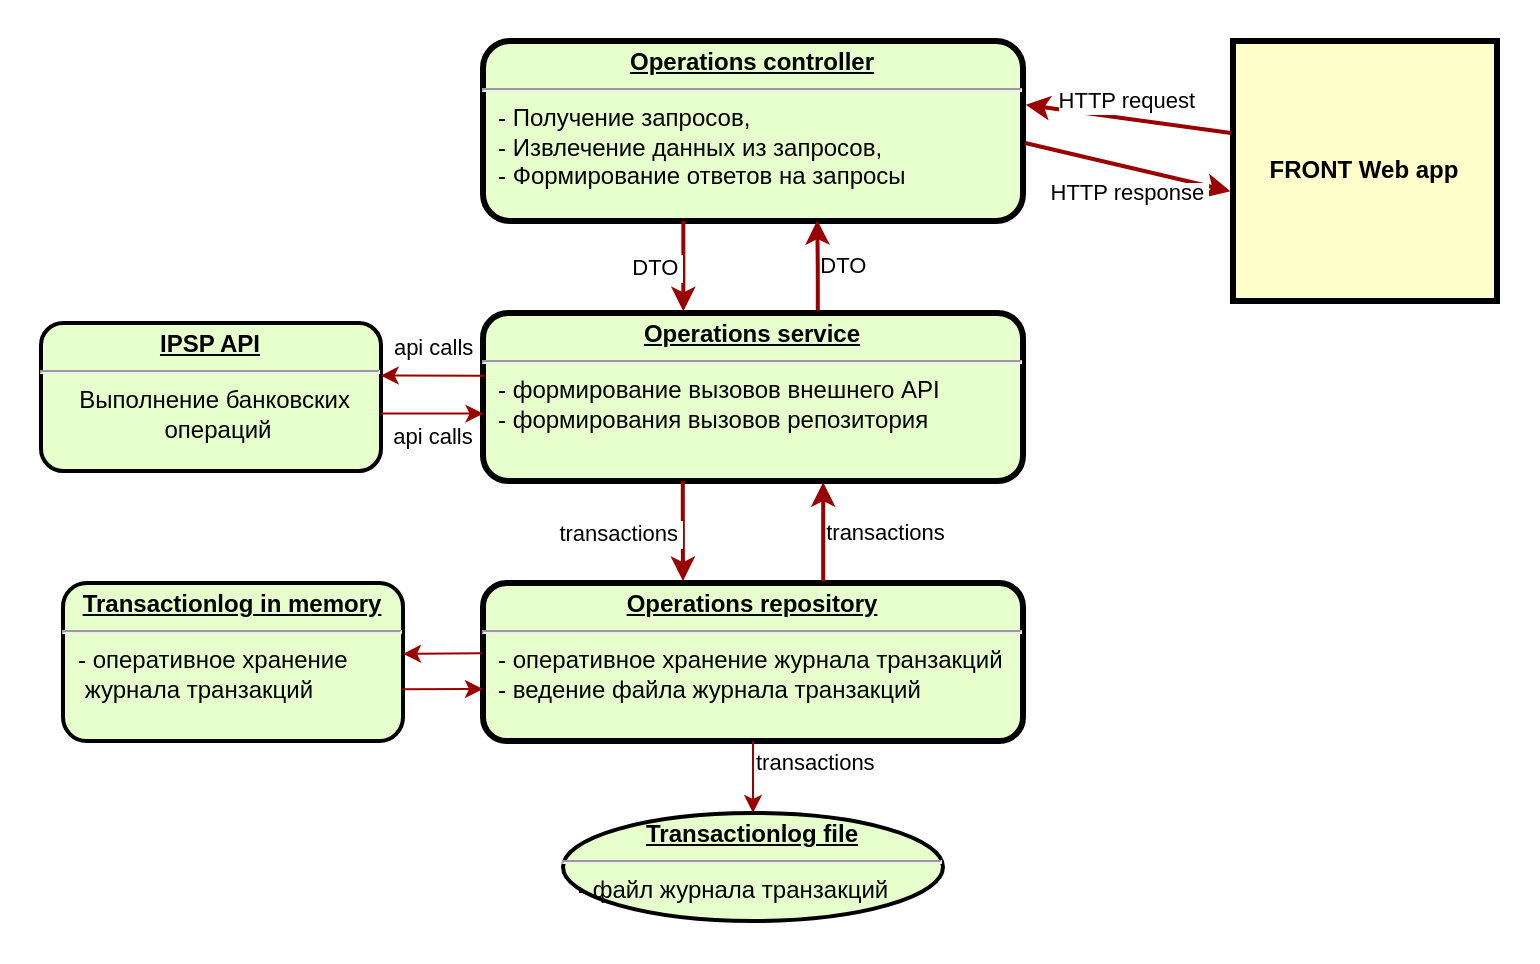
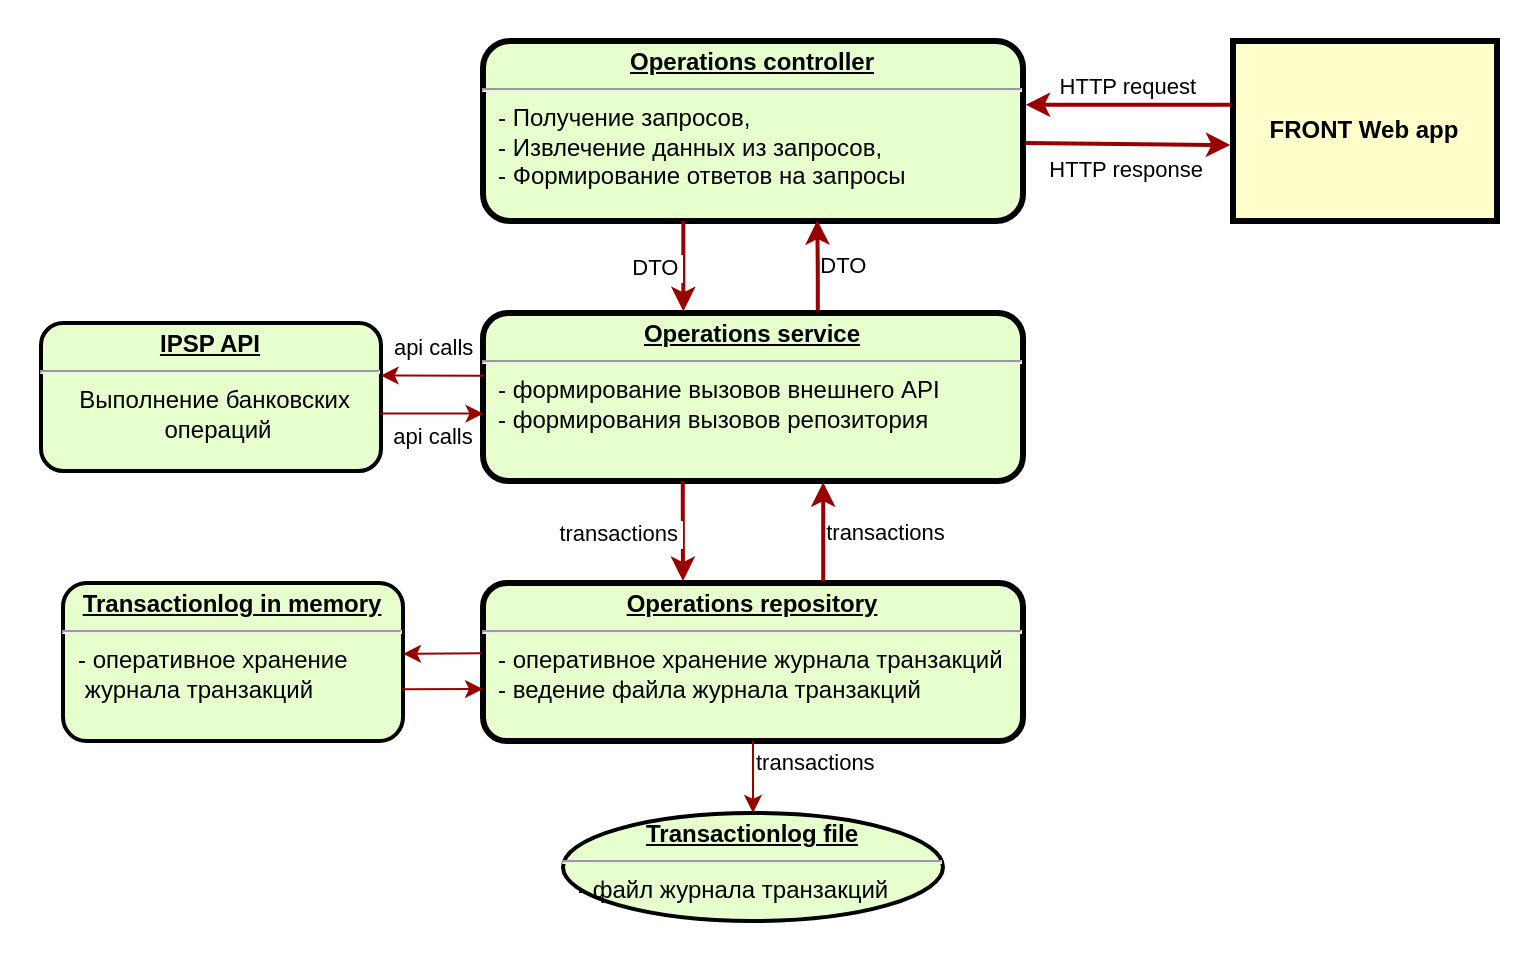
(1365, 171) -> (1365, 131)
